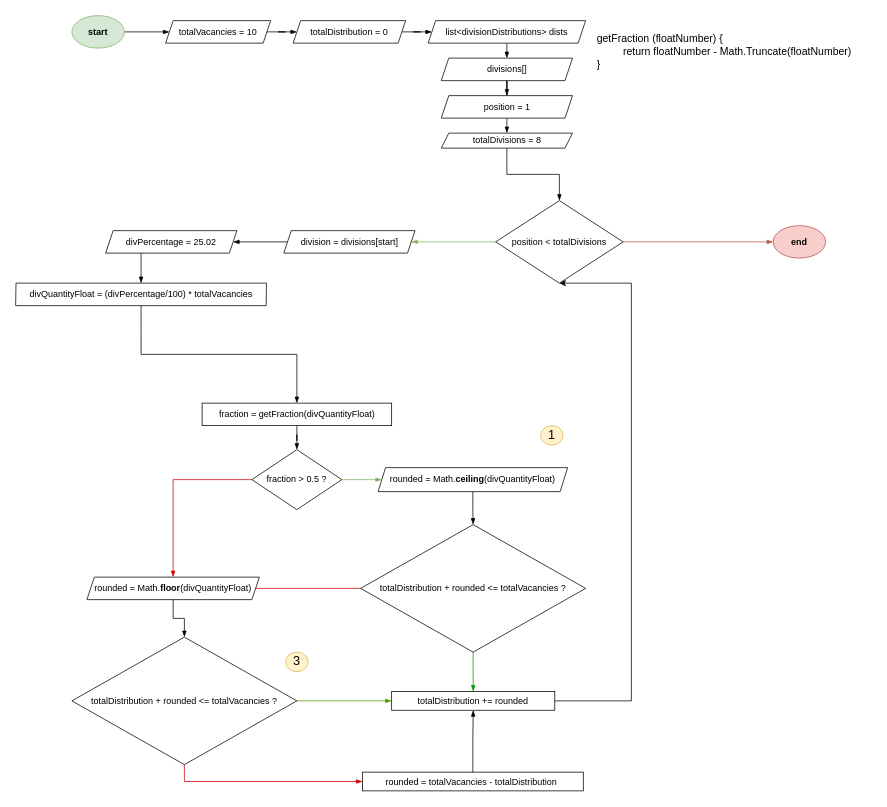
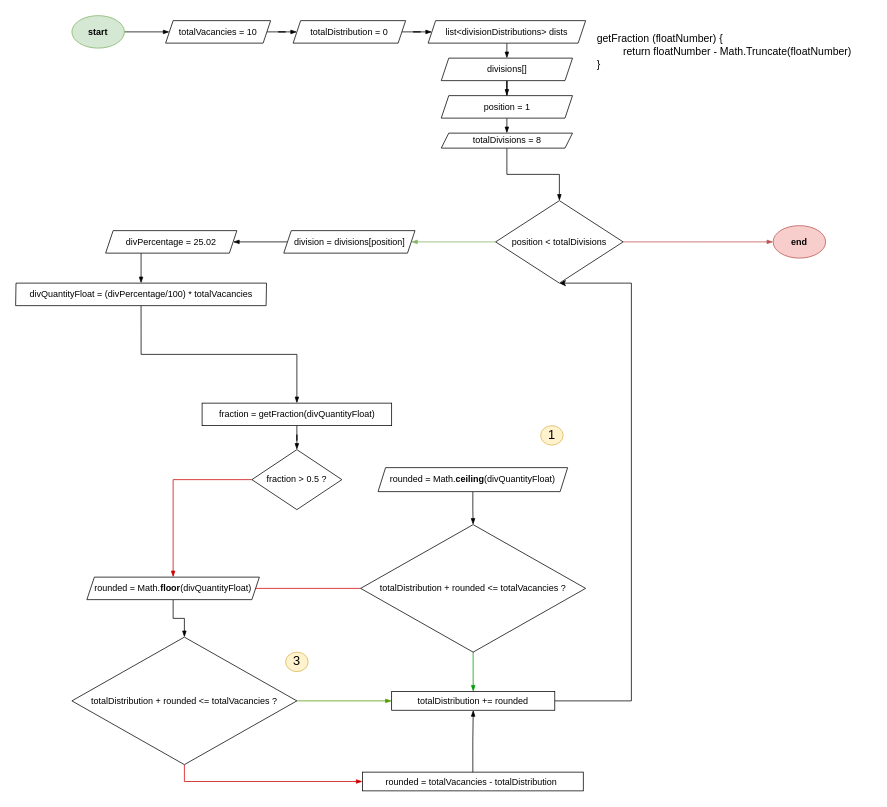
(350, 242) -> (350, 242)
(358, 480) -> none
